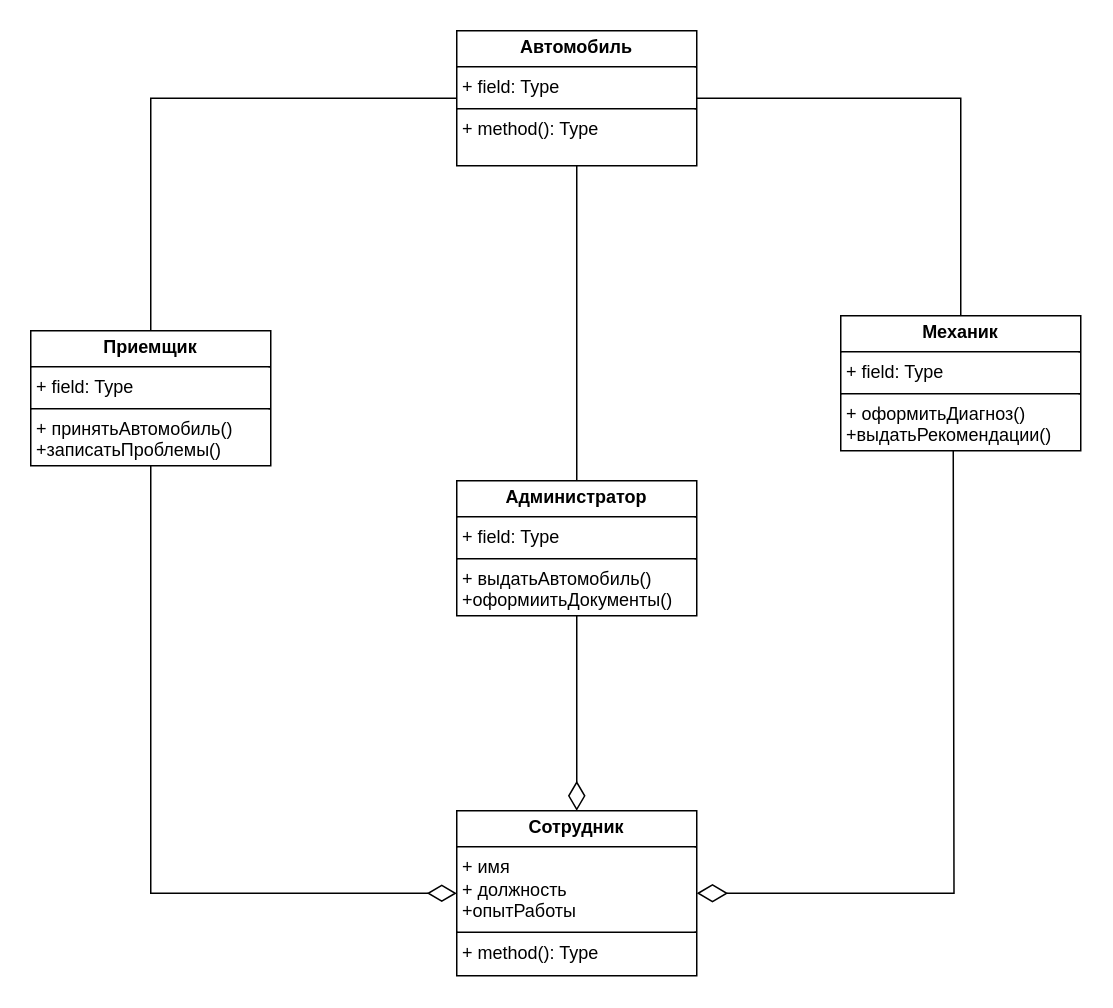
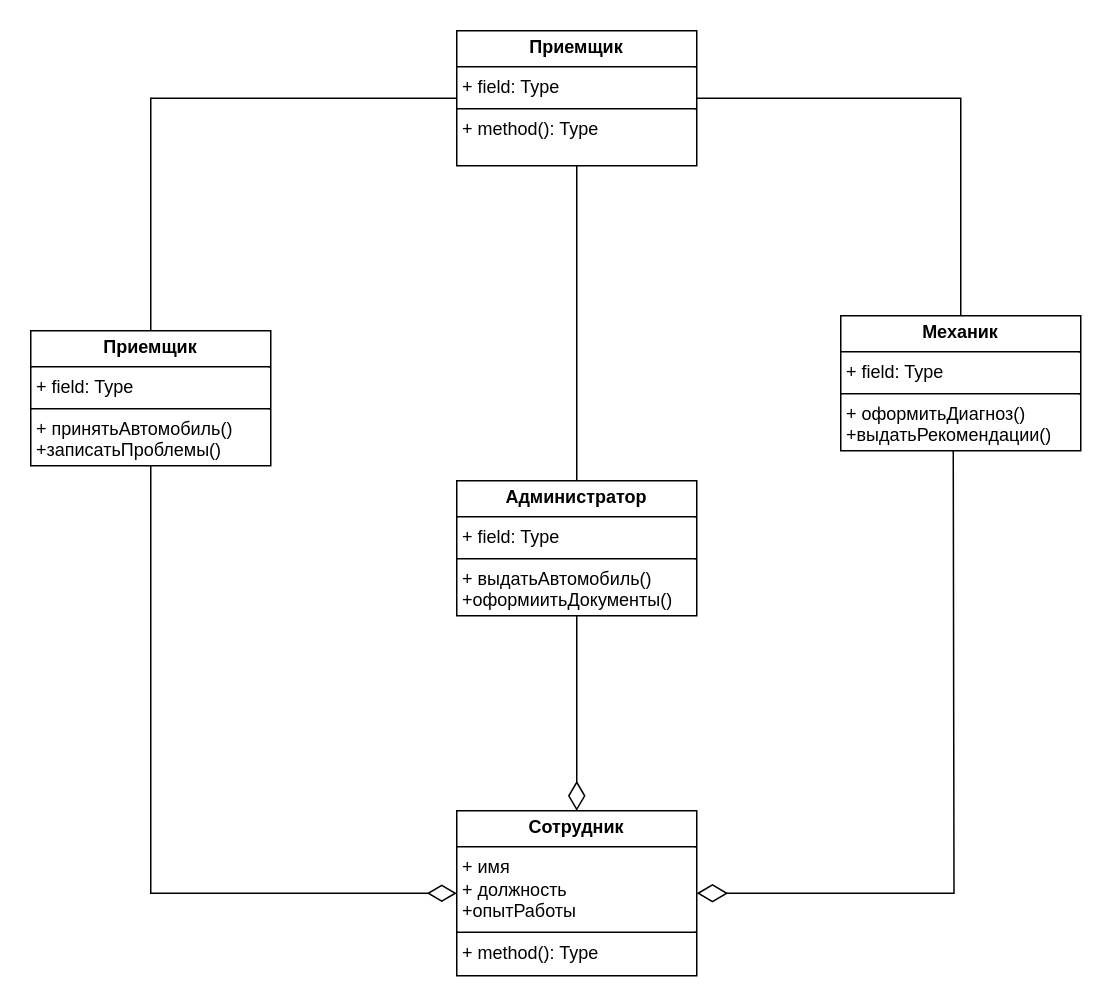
(530, 63) -> (530, 63)
